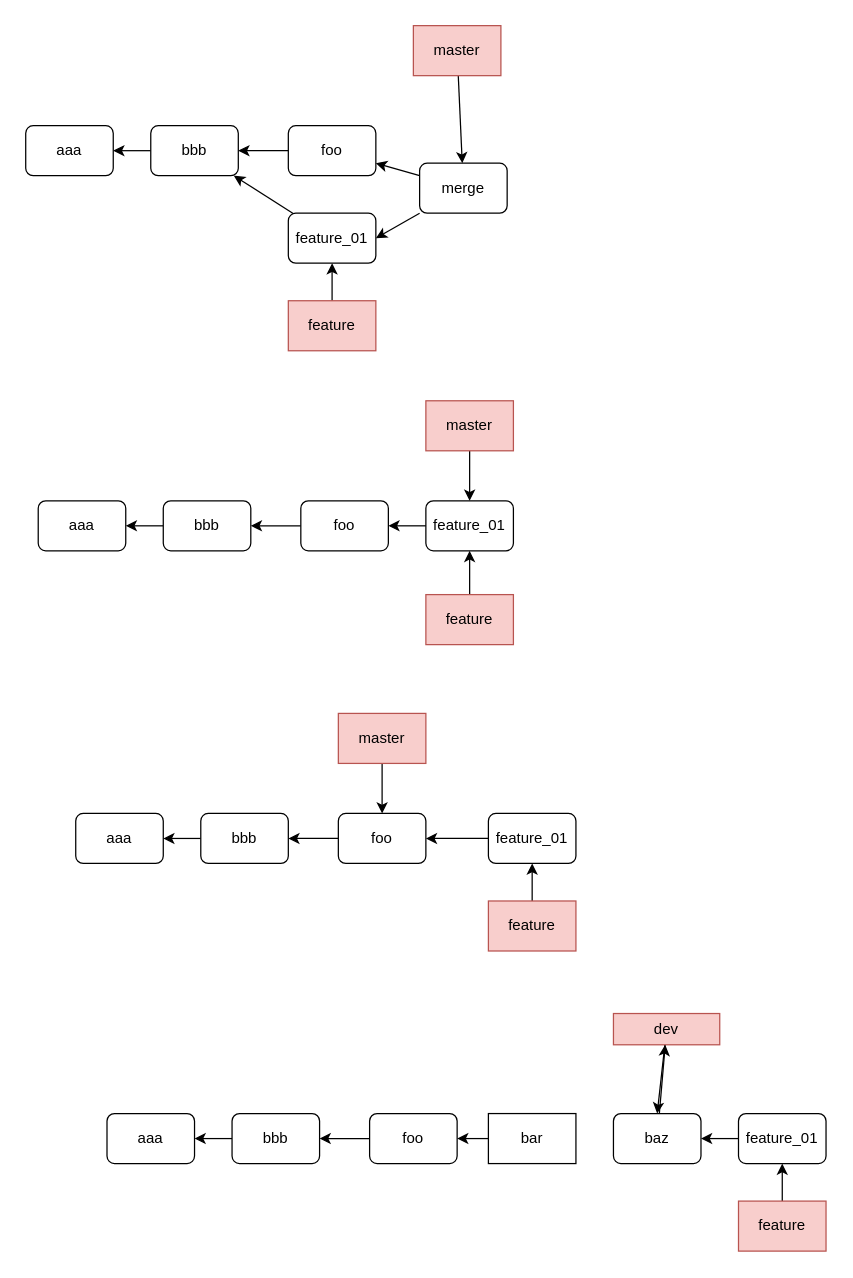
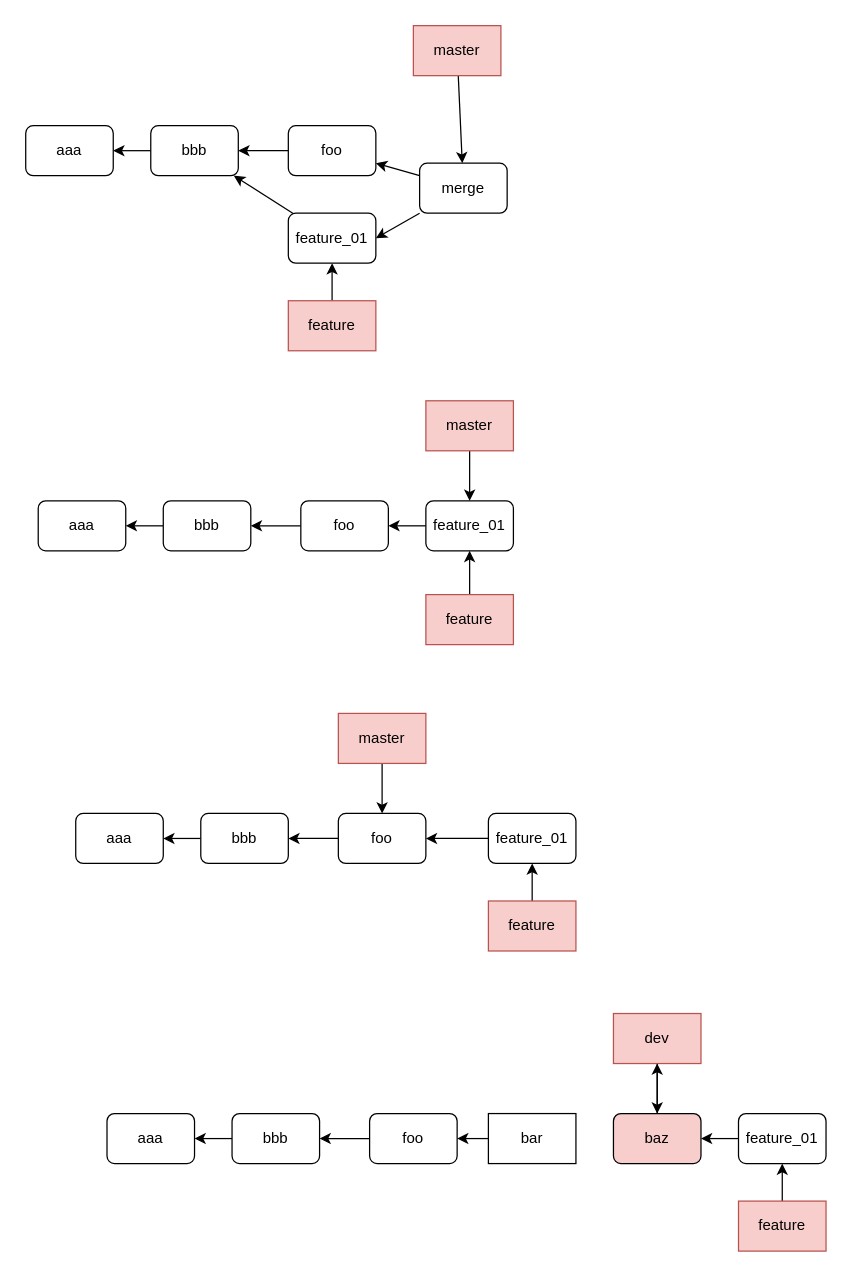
(666, 1029) -> (657, 1038)
(657, 1138) -> (657, 1138)
